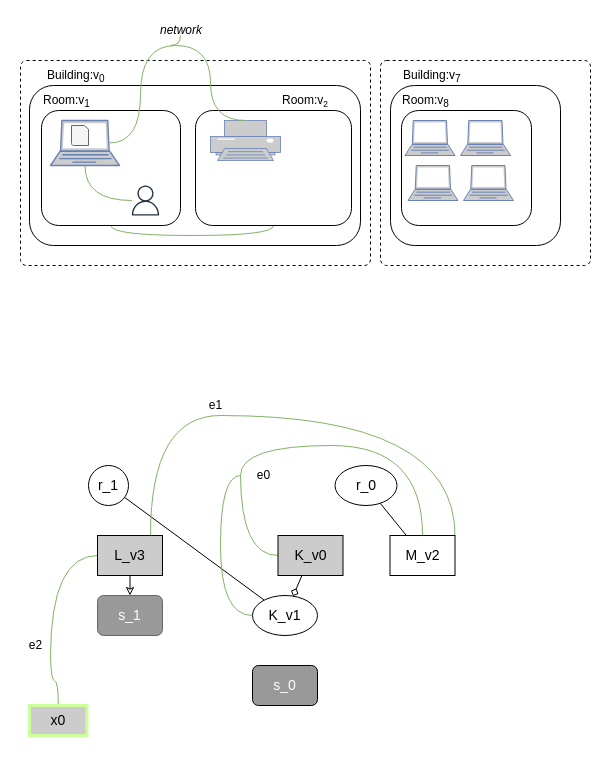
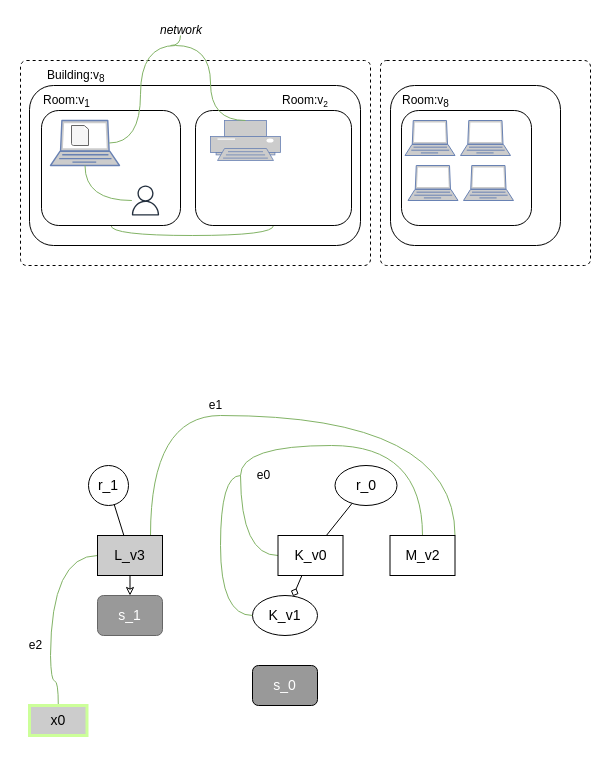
(78, 76) -> (78, 76)
(437, 76) -> none
(393, 519) -> (340, 519)
(194, 548) -> (119, 520)
(311, 556) -> (311, 556)
